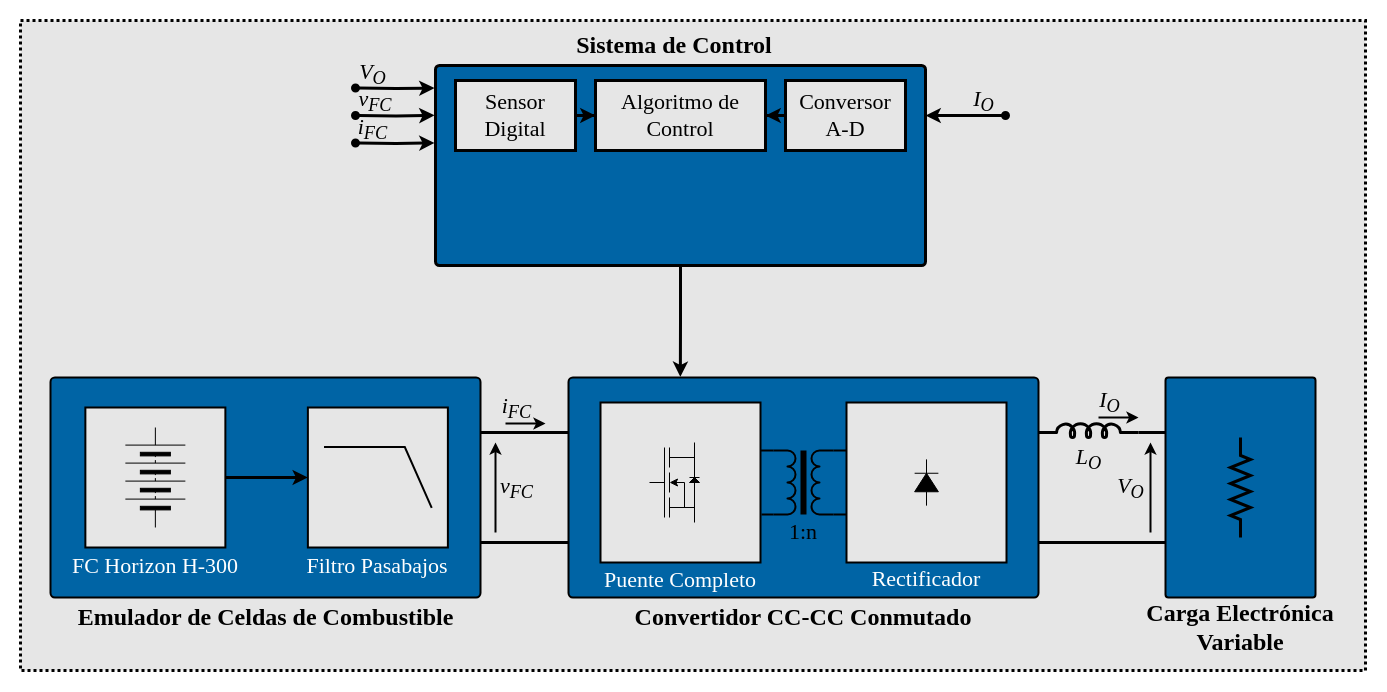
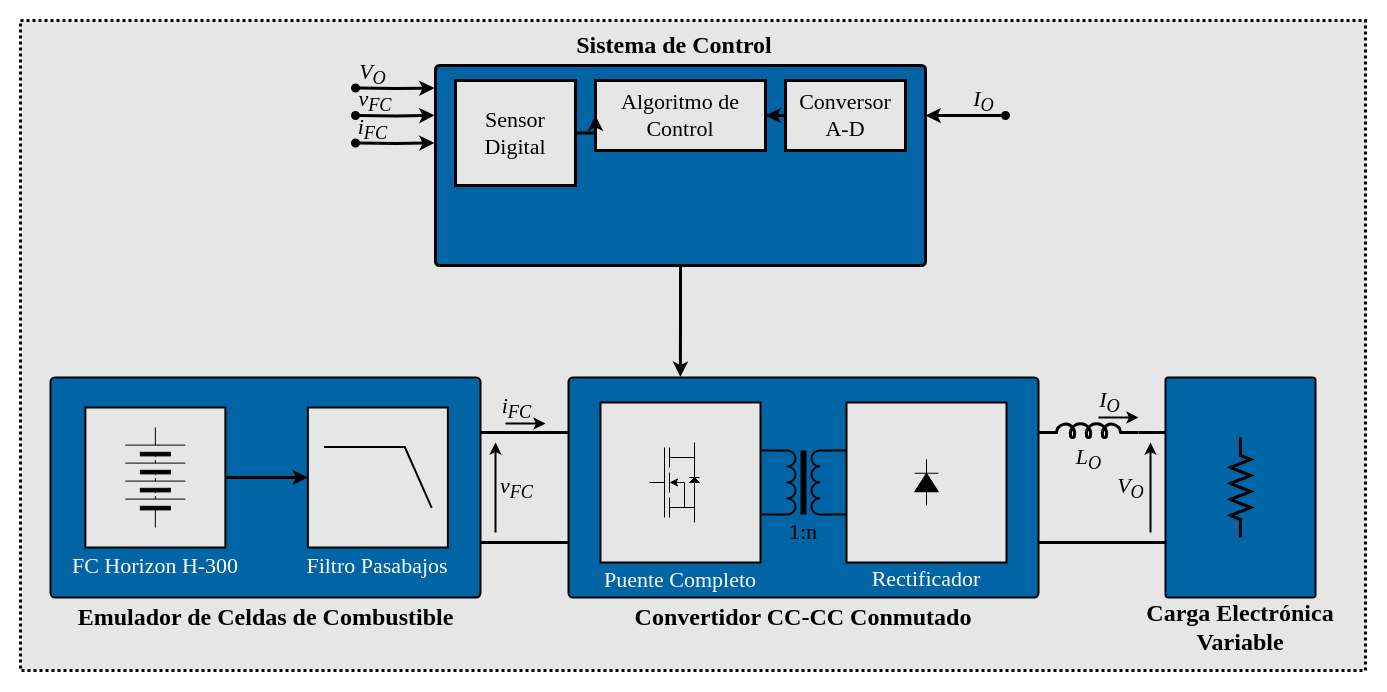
(516, 116) -> (516, 133)
